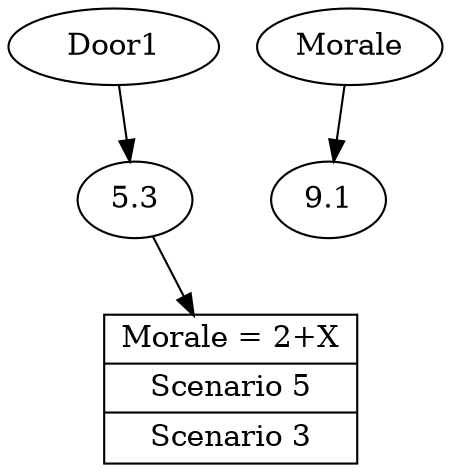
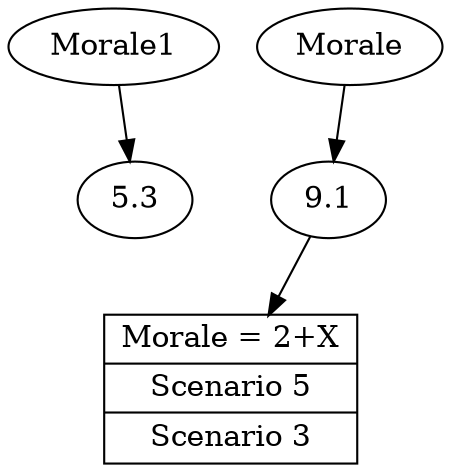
(114, 47) -> (114, 47)
(168, 267) -> (294, 267)
